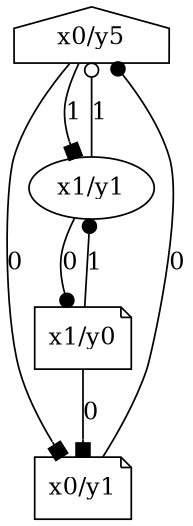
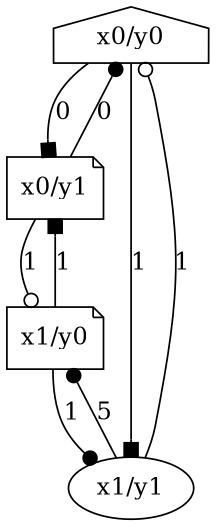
(92, 38) -> (131, 38)
none -> (21, 255)
(71, 263) -> (105, 413)
(92, 413) -> (64, 263)
